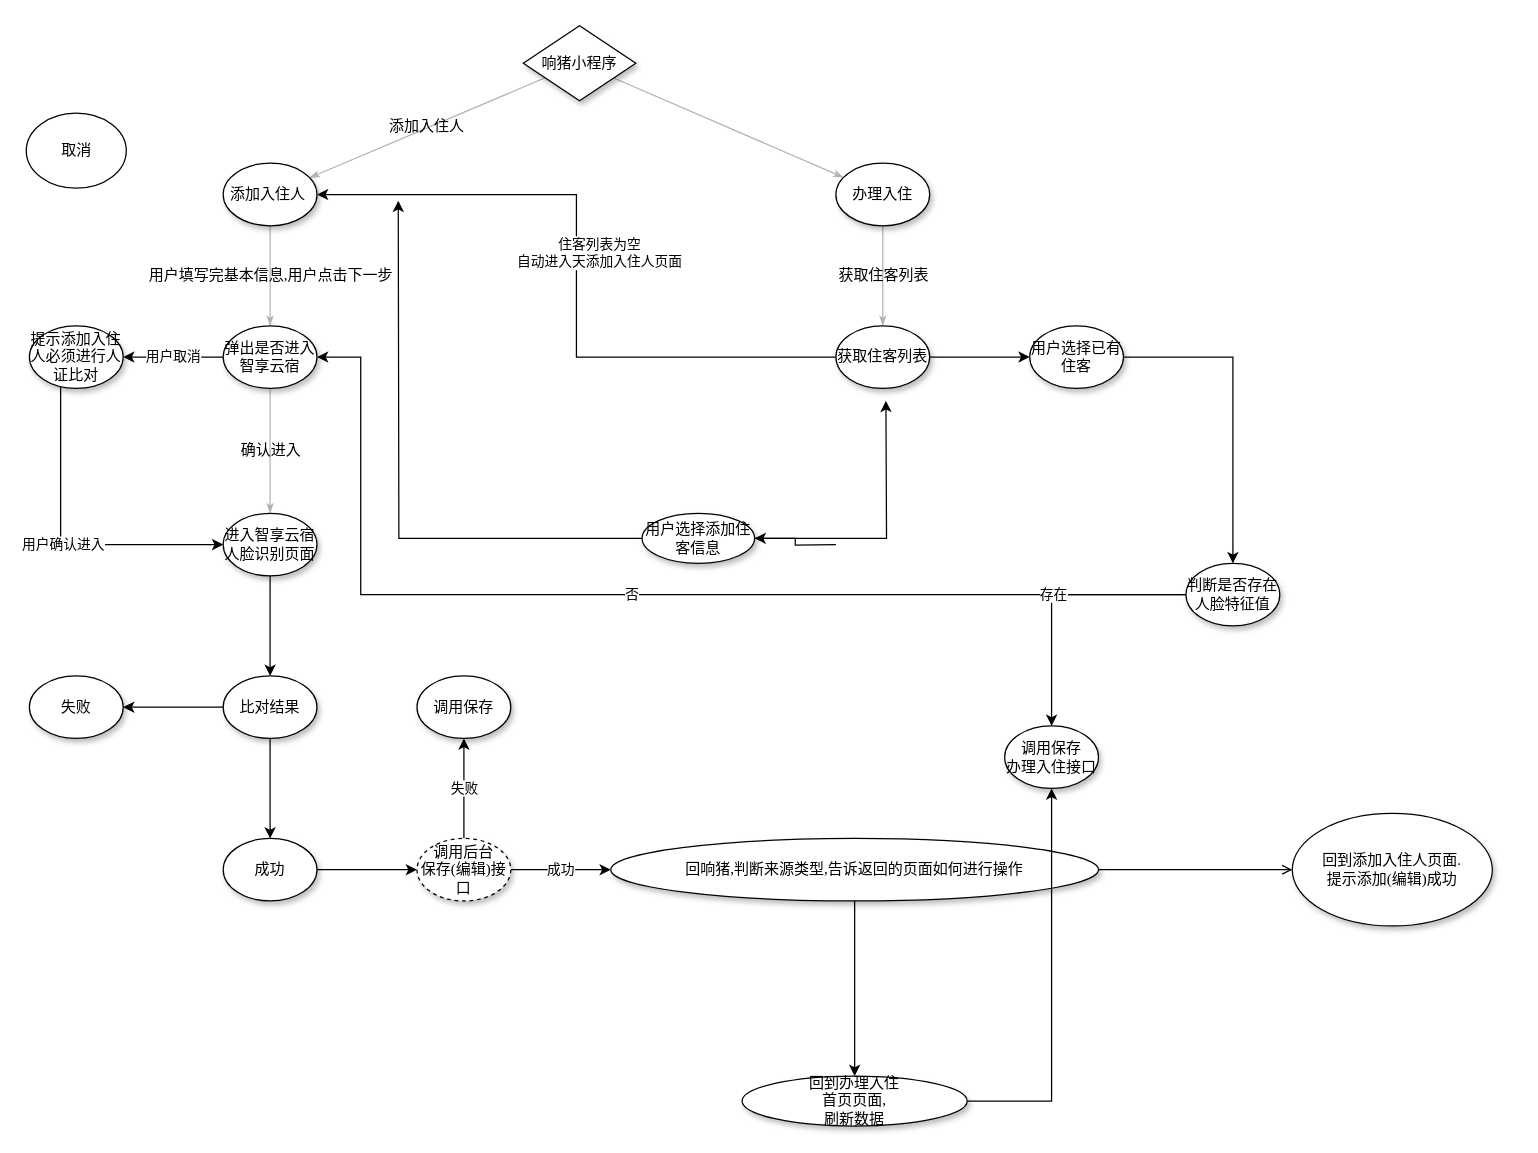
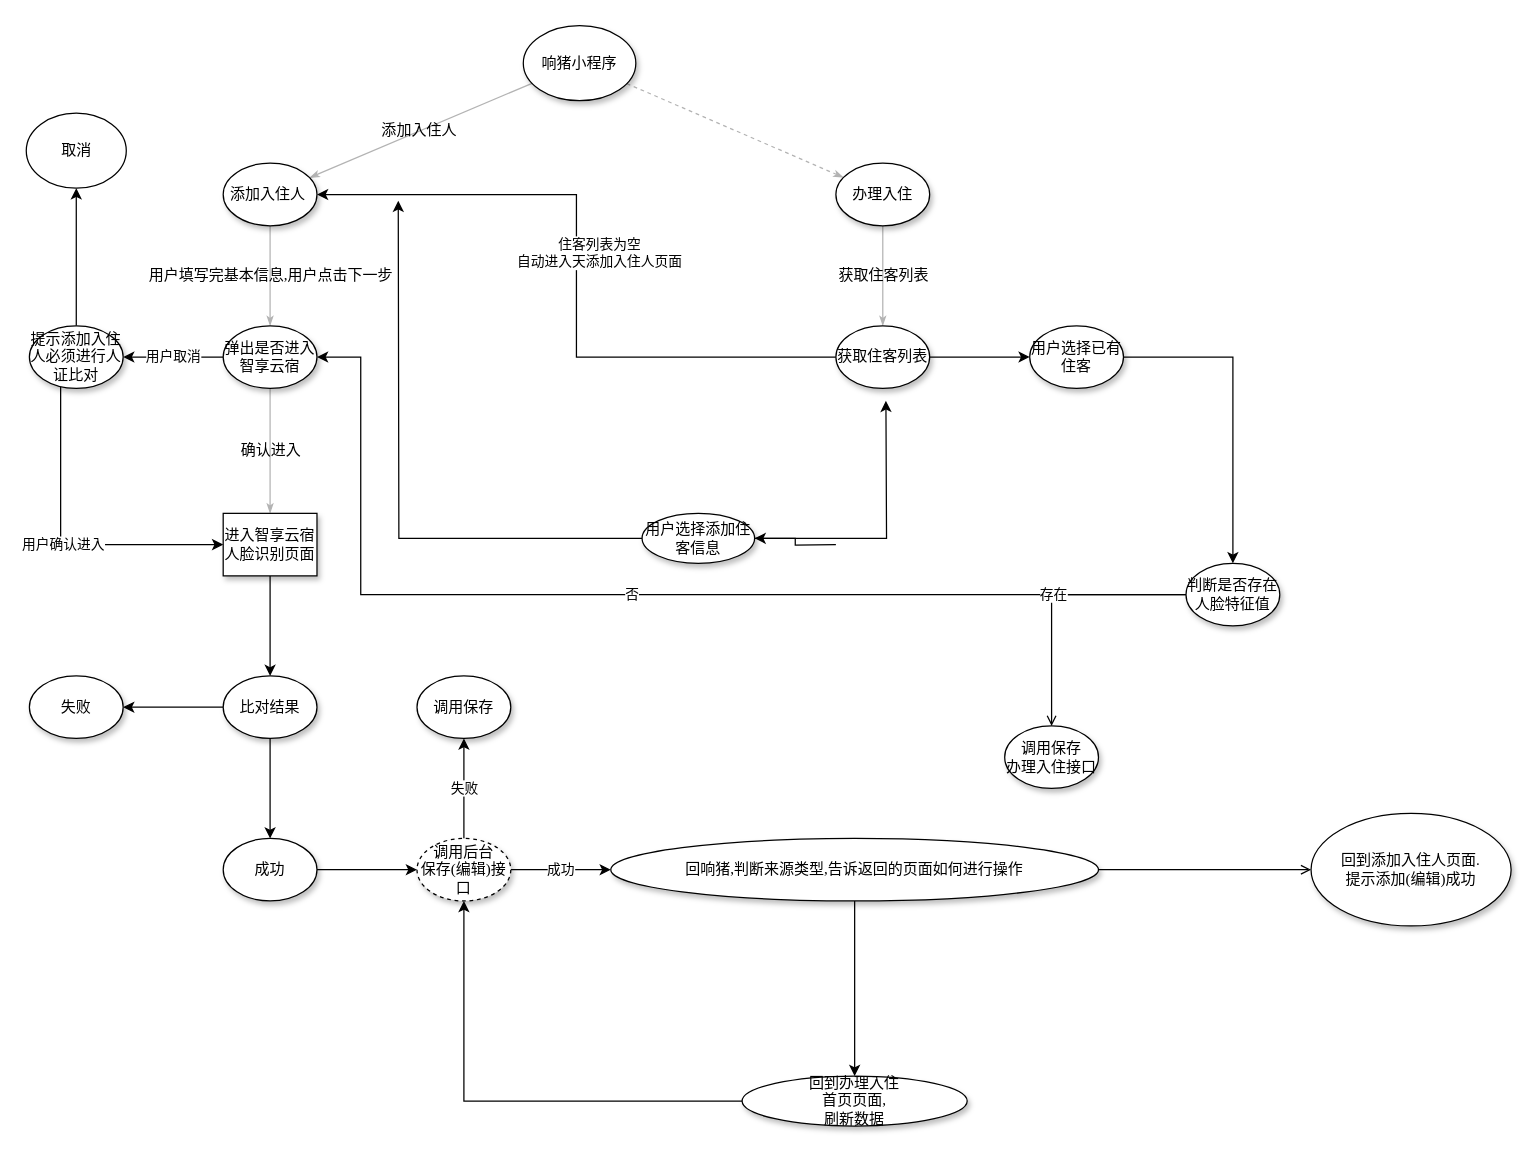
(579, 63) -> (579, 63)
(623, 82) -> (628, 84)
none -> (76, 261)
(270, 544) -> (270, 544)
(1051, 716) -> (1051, 718)
(1392, 869) -> (1411, 869)
(1051, 990) -> (507, 1101)
